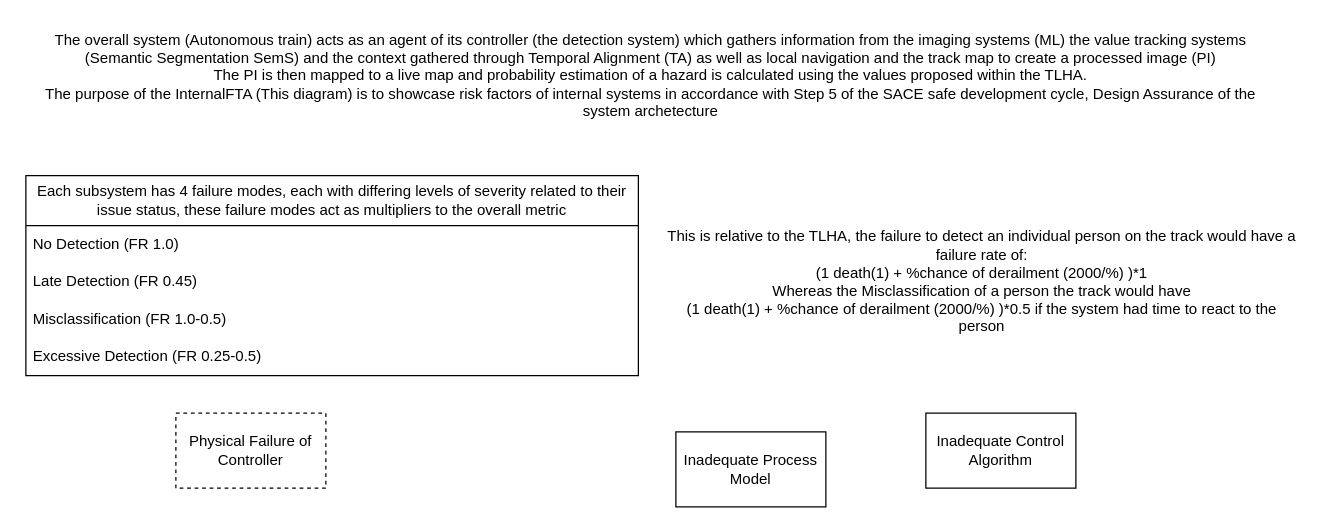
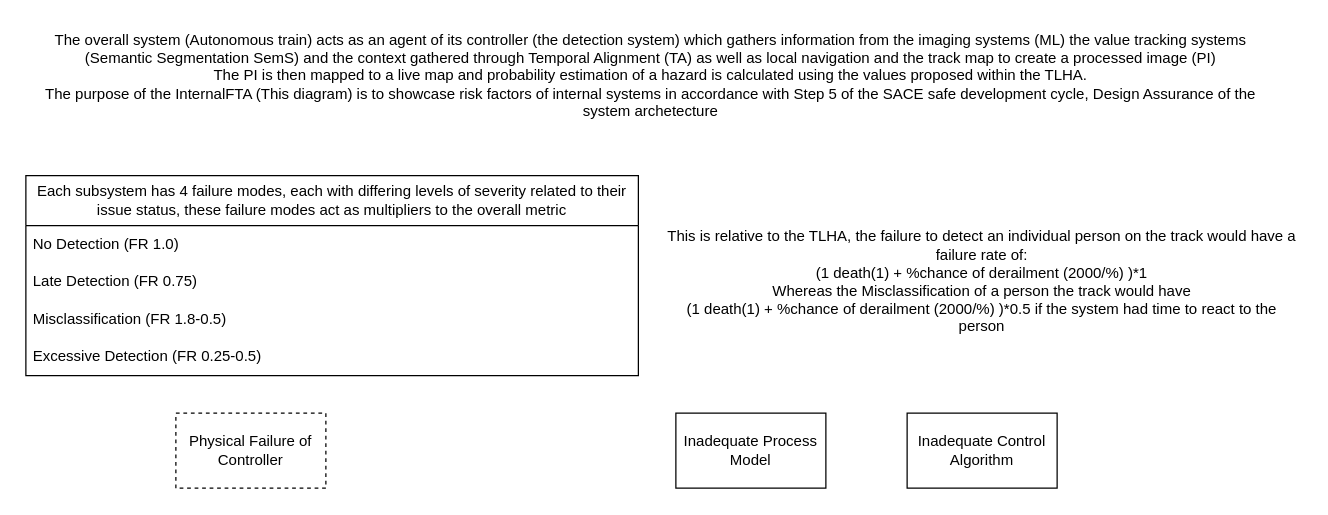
(124, 282) -> (124, 282)
(142, 319) -> (142, 319)
(1001, 451) -> (982, 451)
(751, 469) -> (751, 451)
